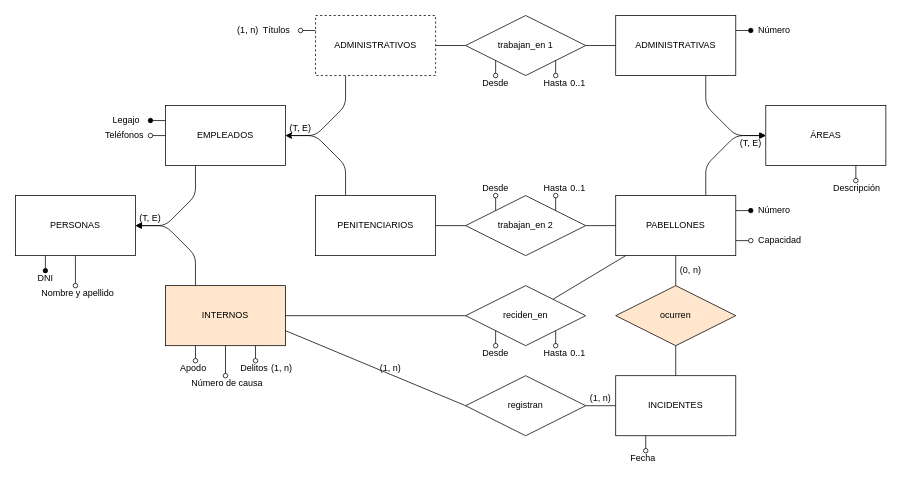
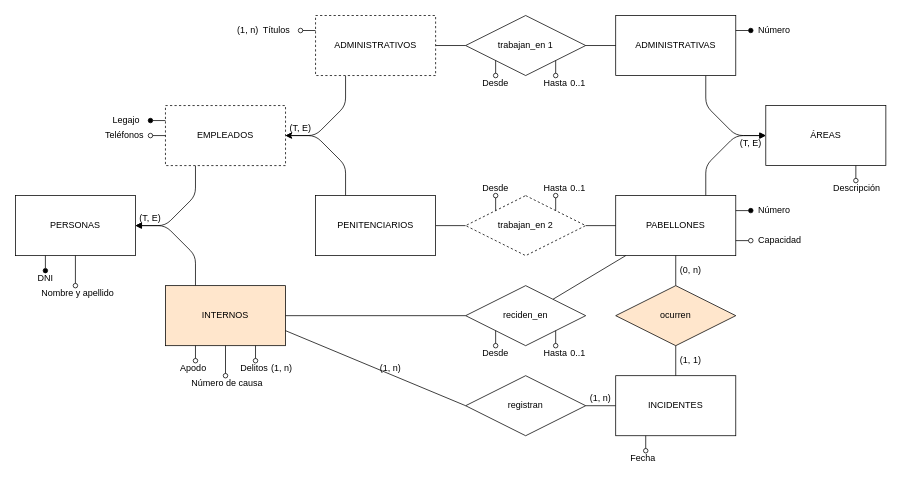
(225, 135) -> (225, 135)
(525, 225) -> (525, 225)
none -> (690, 360)
